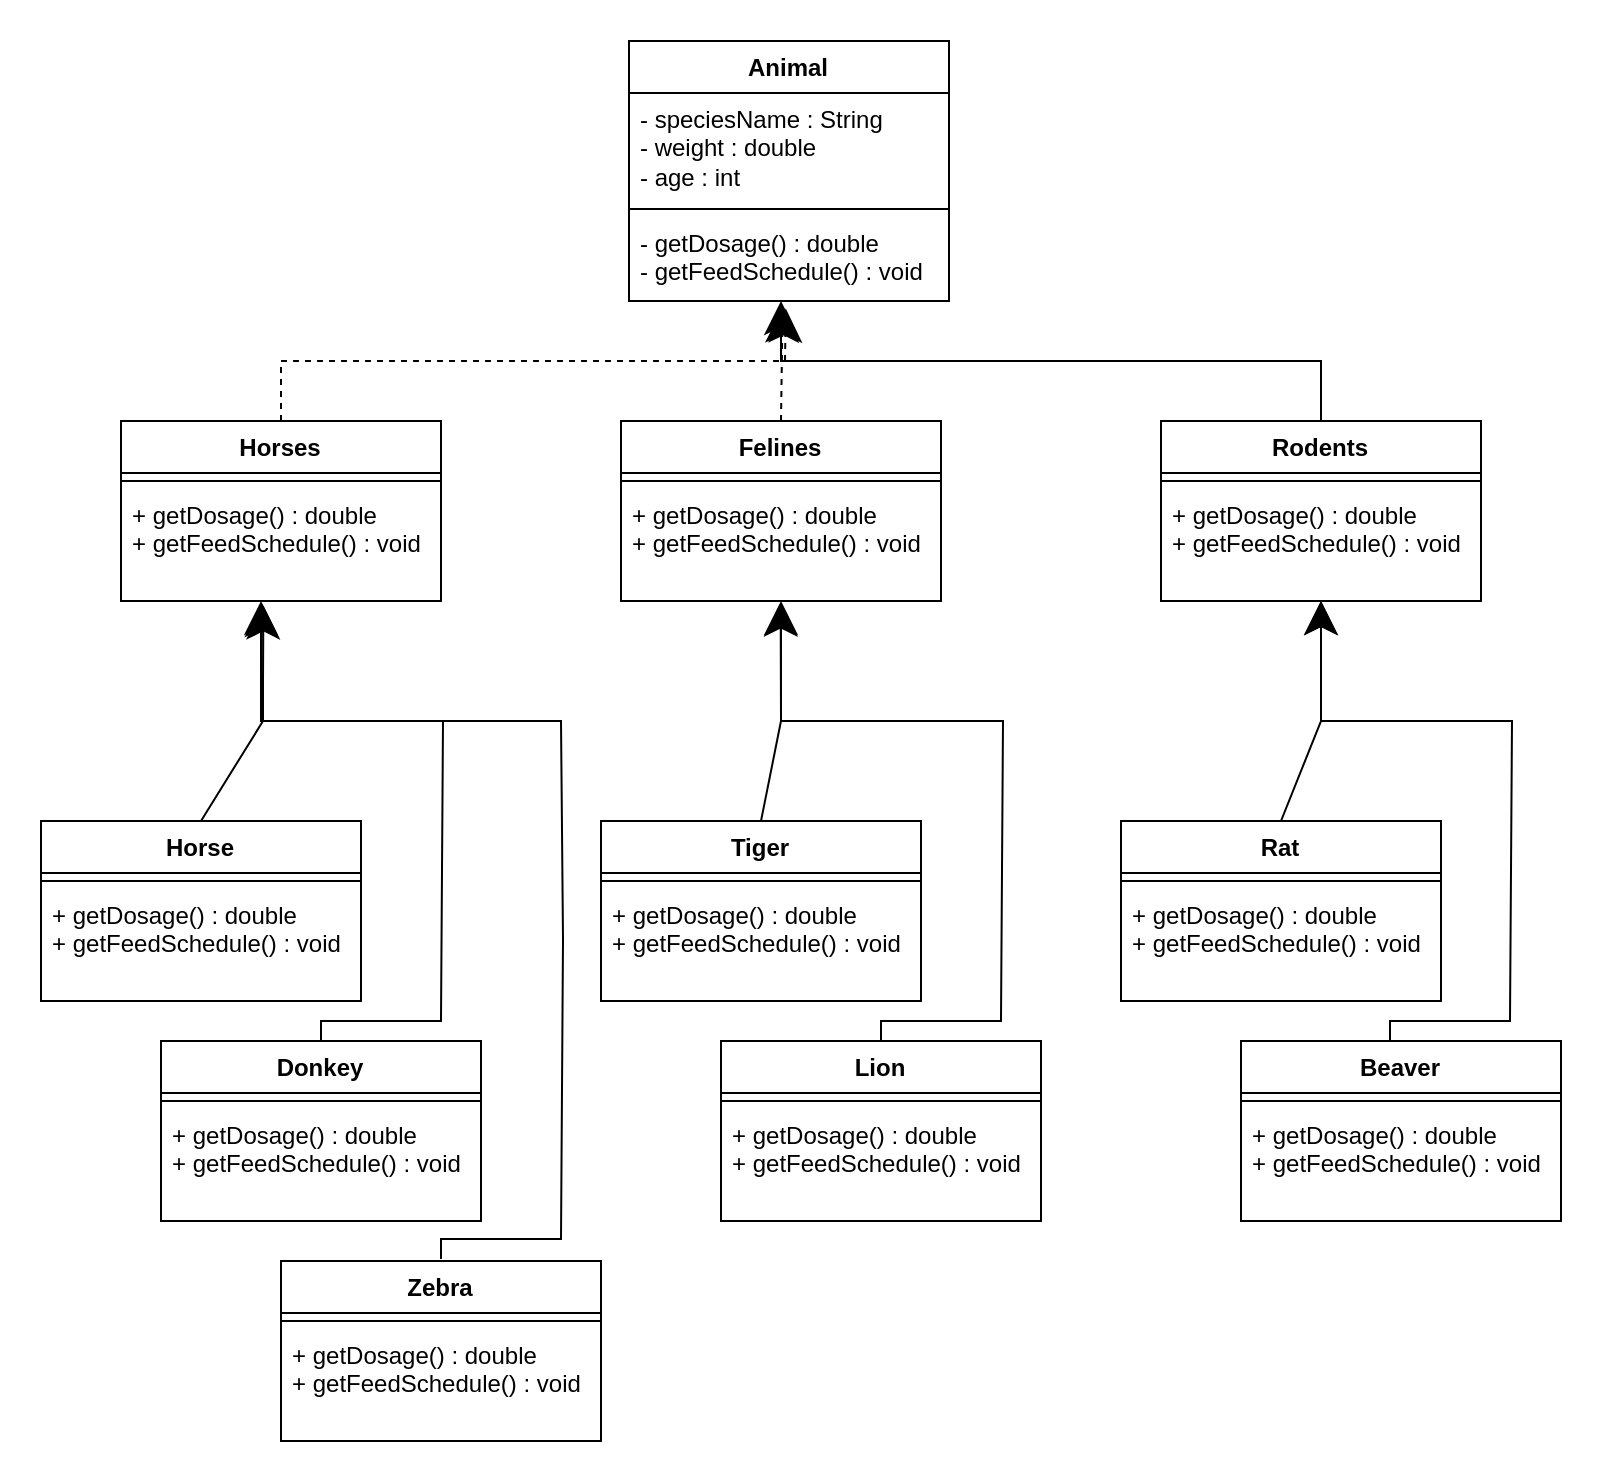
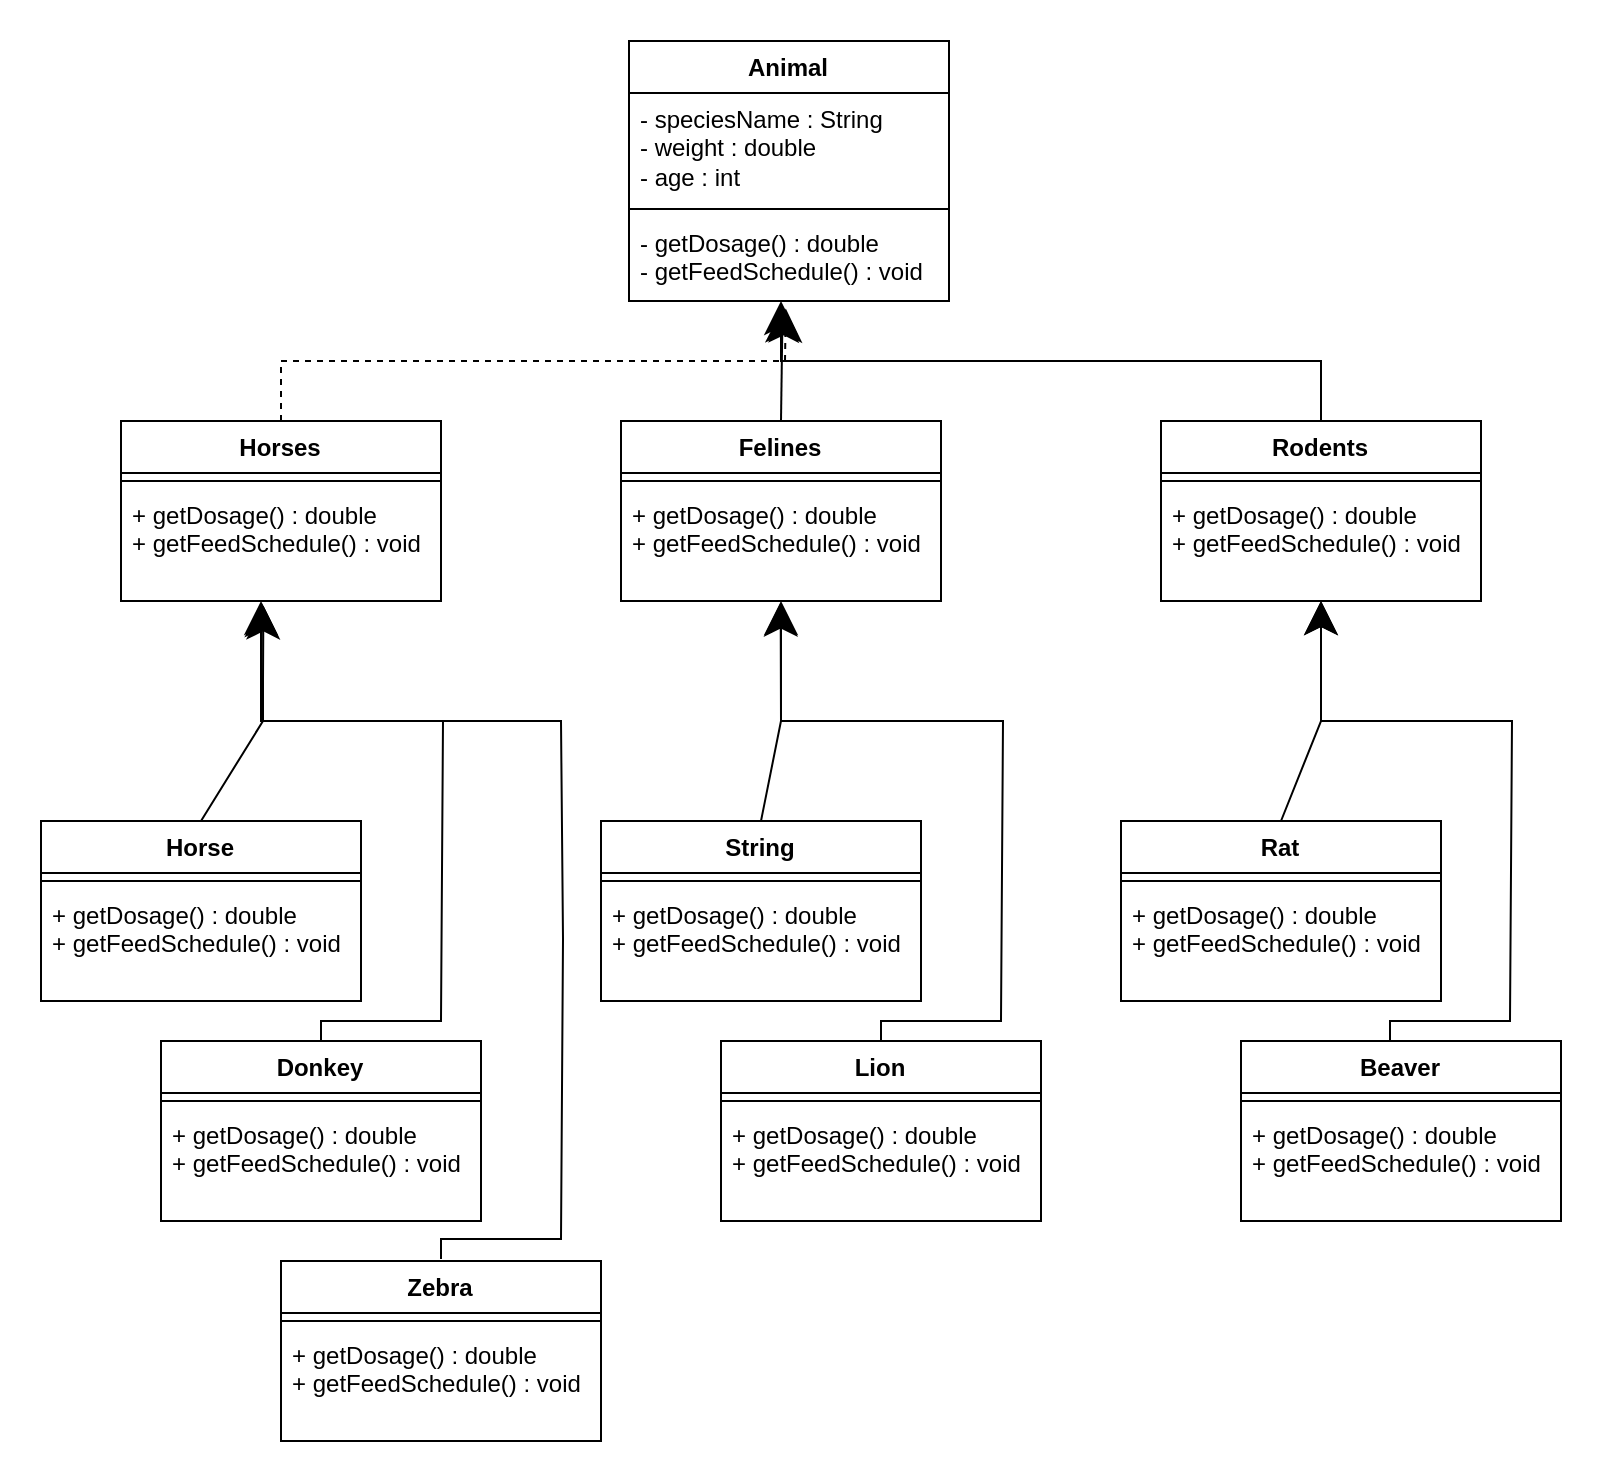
(781, 391) -> (781, 391)
(761, 849) -> (761, 849)
